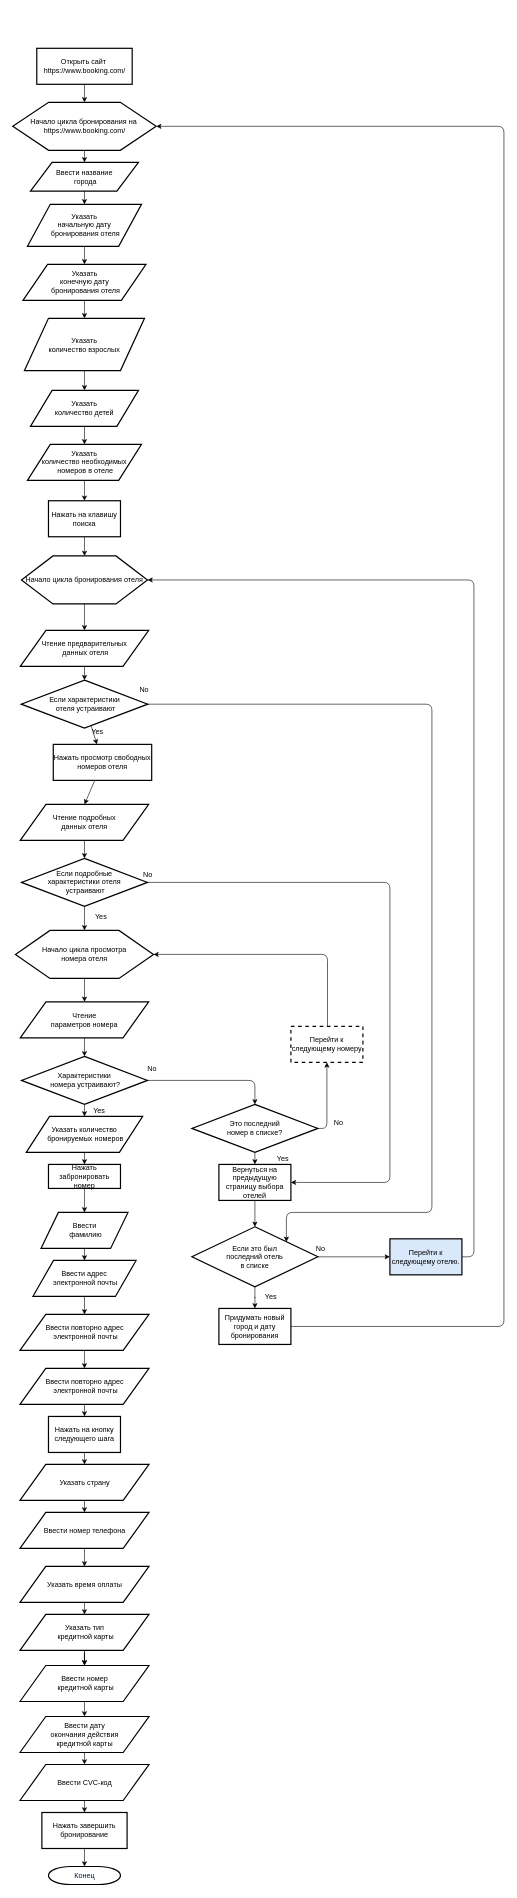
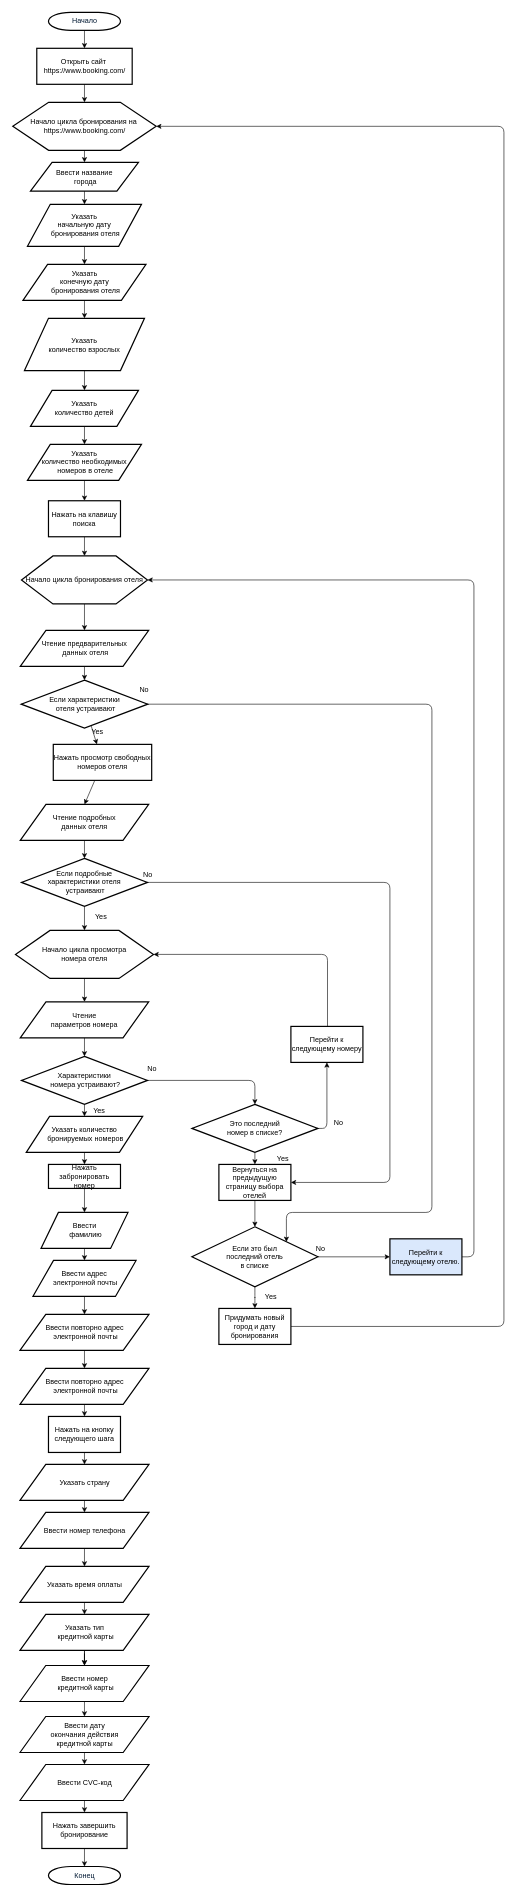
none -> (84, 21)
none -> (84, 37)
(327, 1044) -> (327, 1044)
